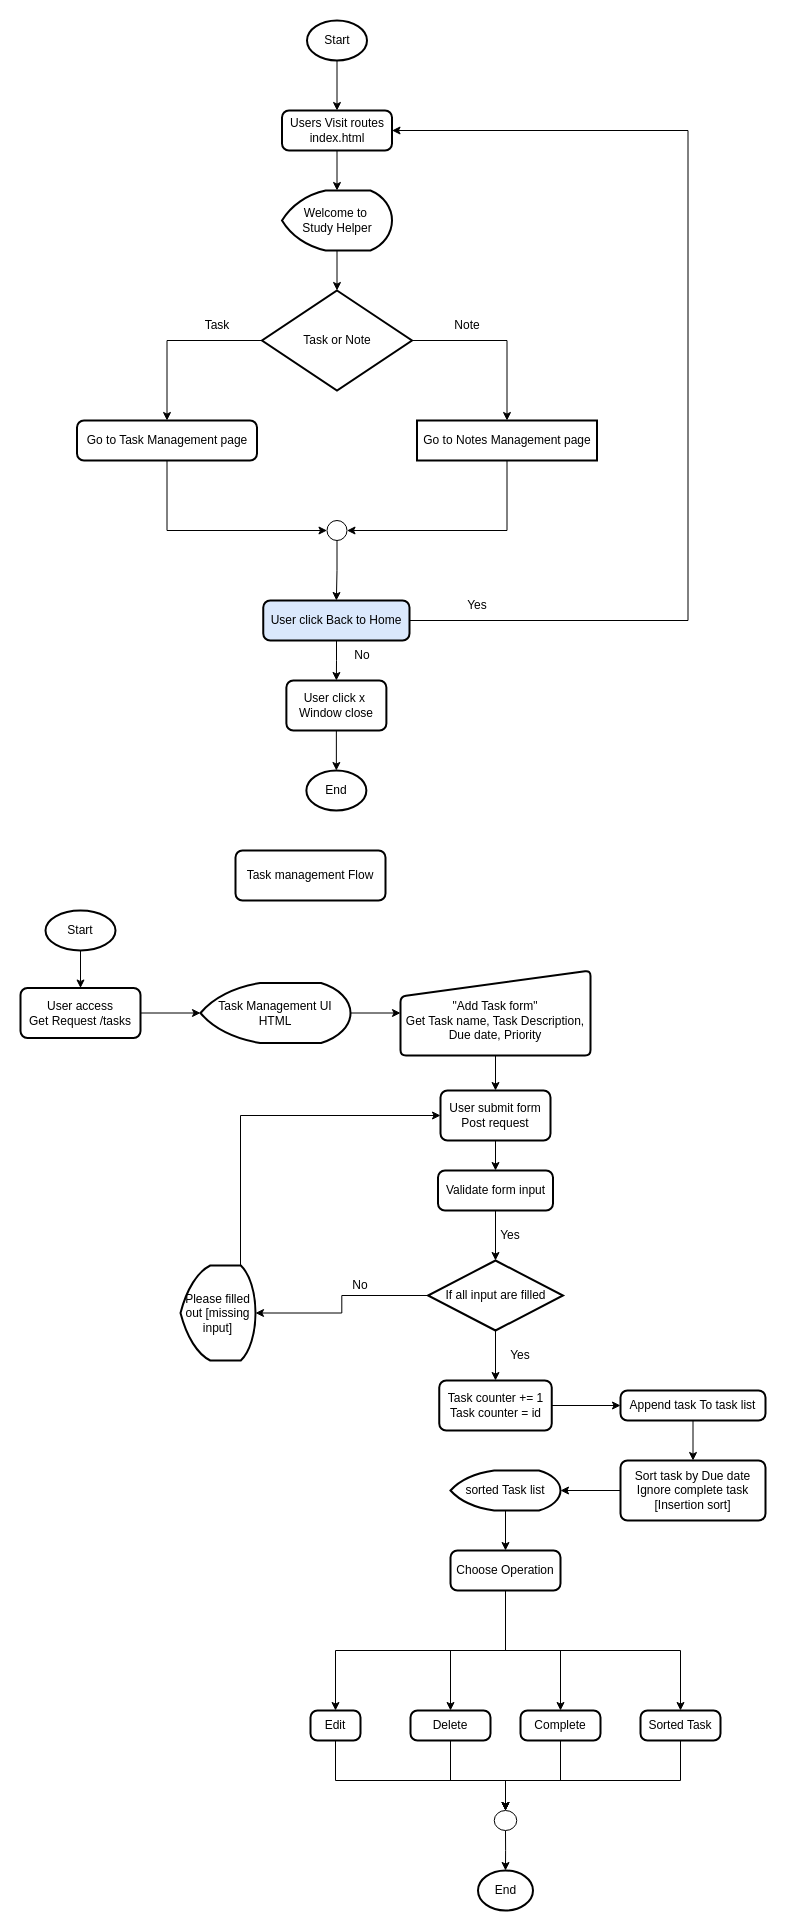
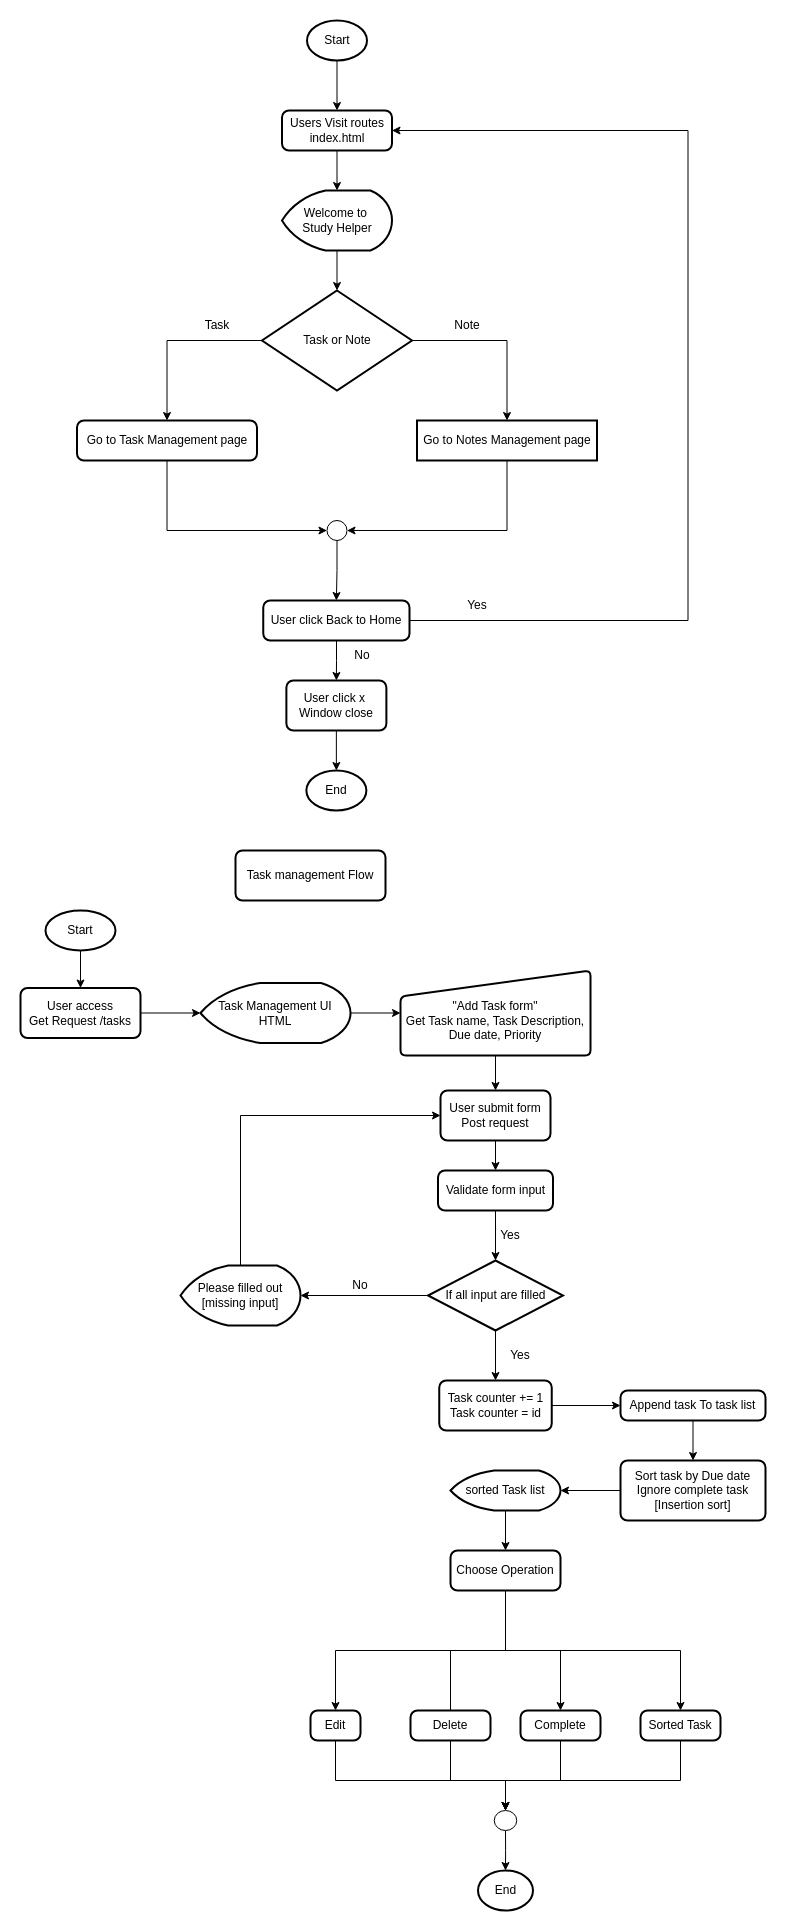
(336, 621) -> (336, 621)
(218, 1313) -> (241, 1296)
(451, 1702) -> (451, 1705)
